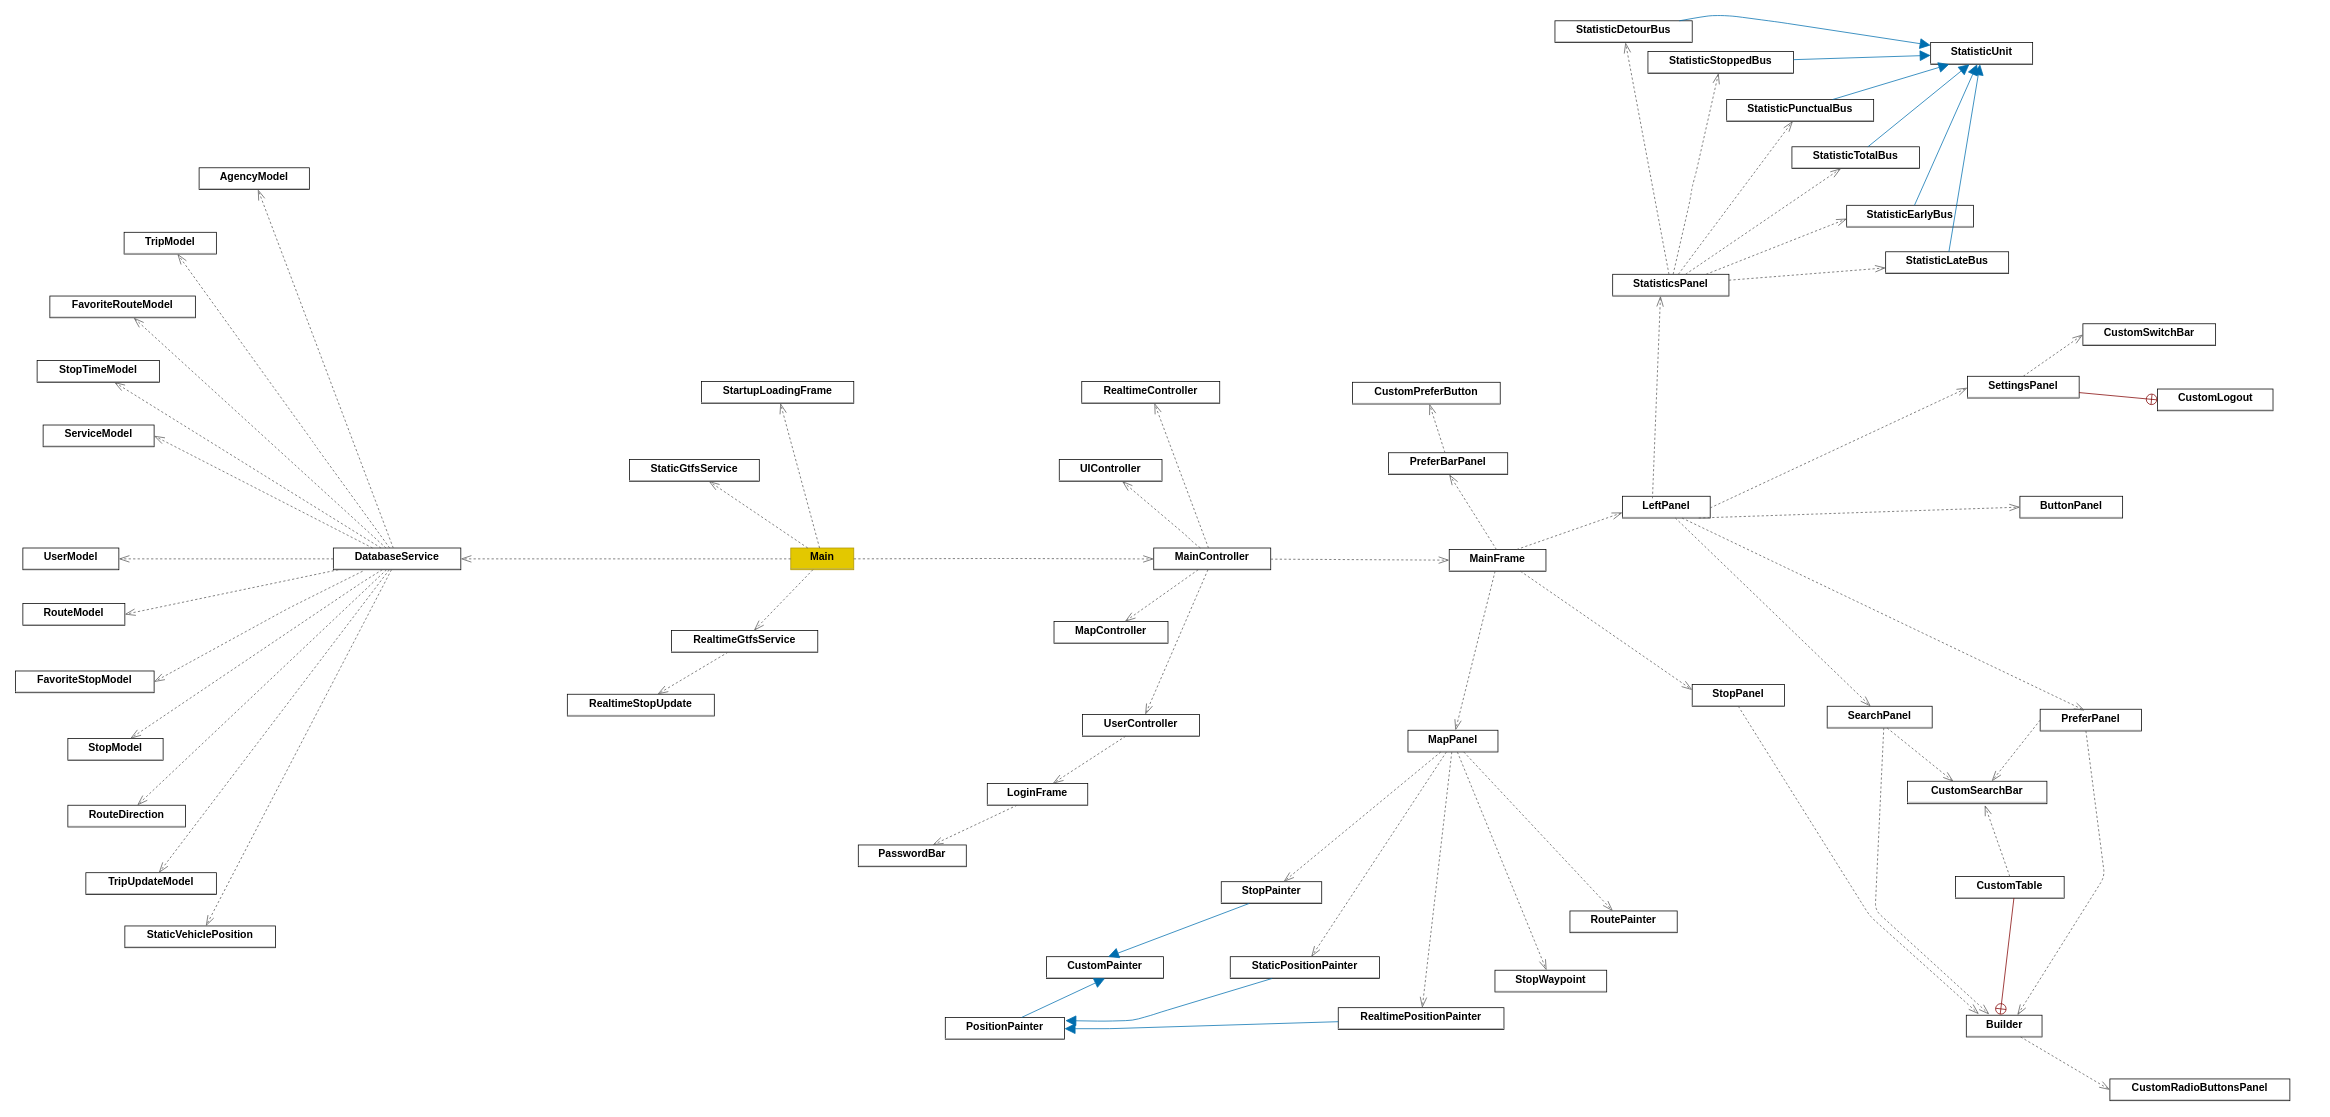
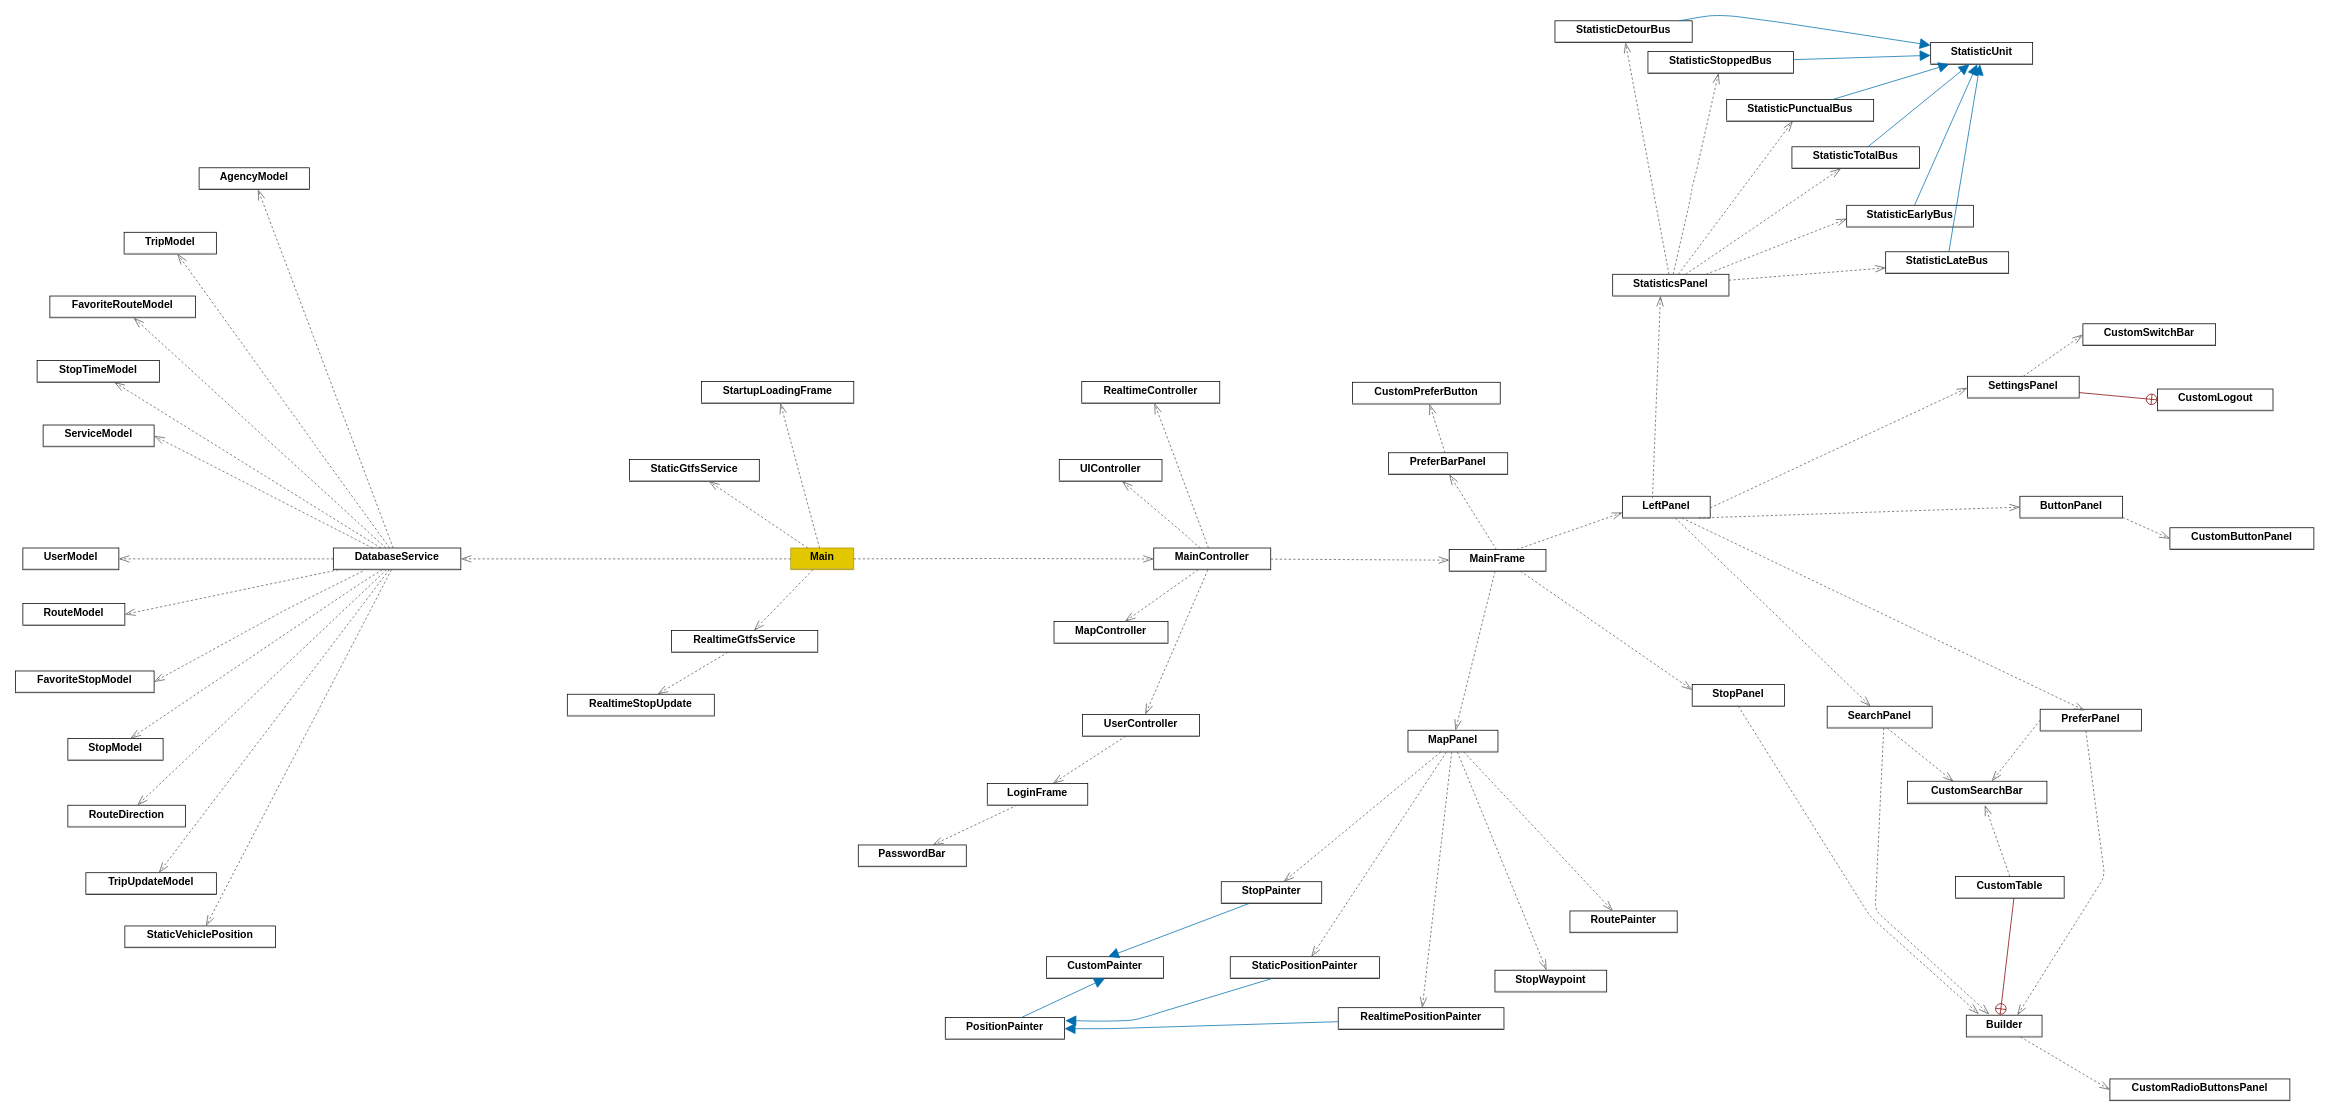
none -> (2146, 528)
none -> (2242, 539)
